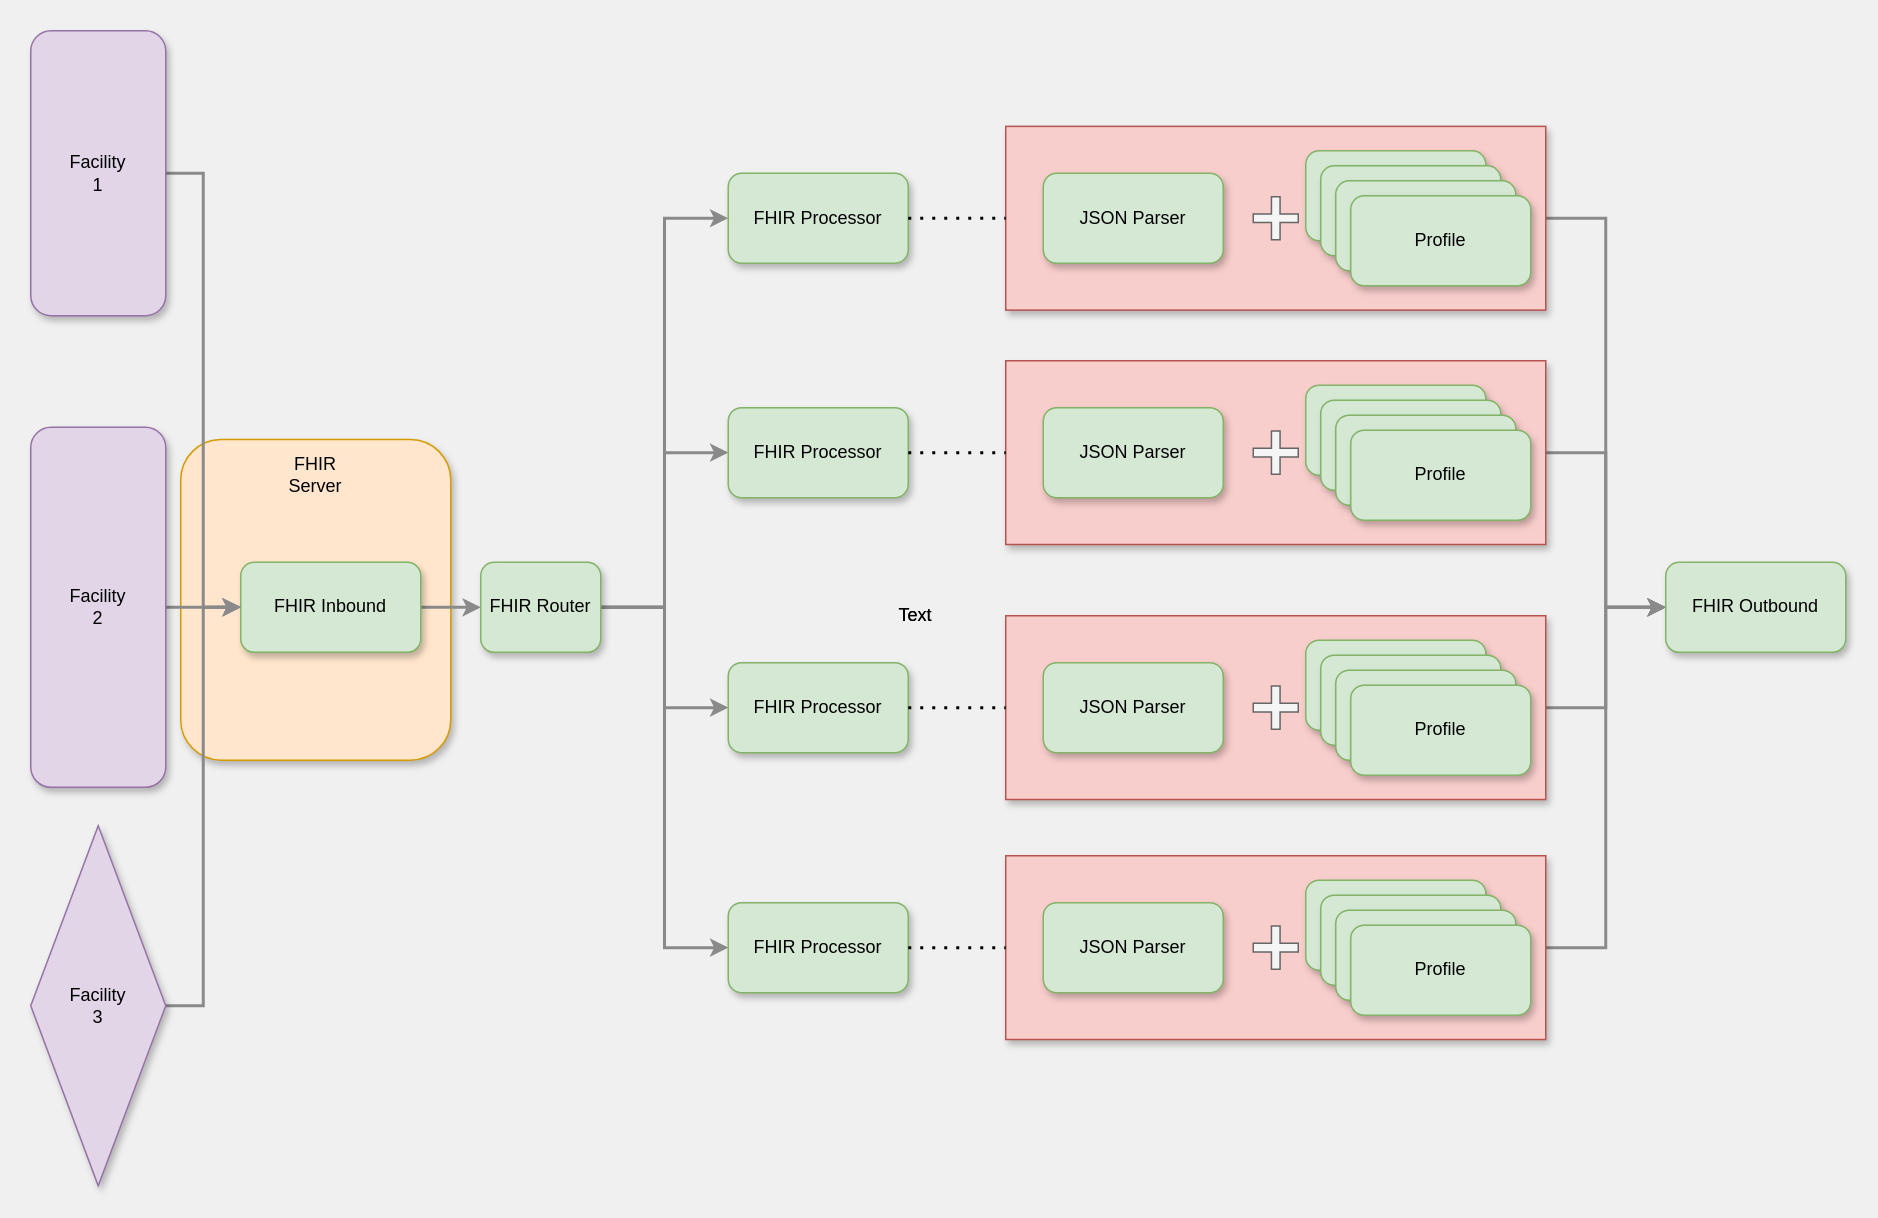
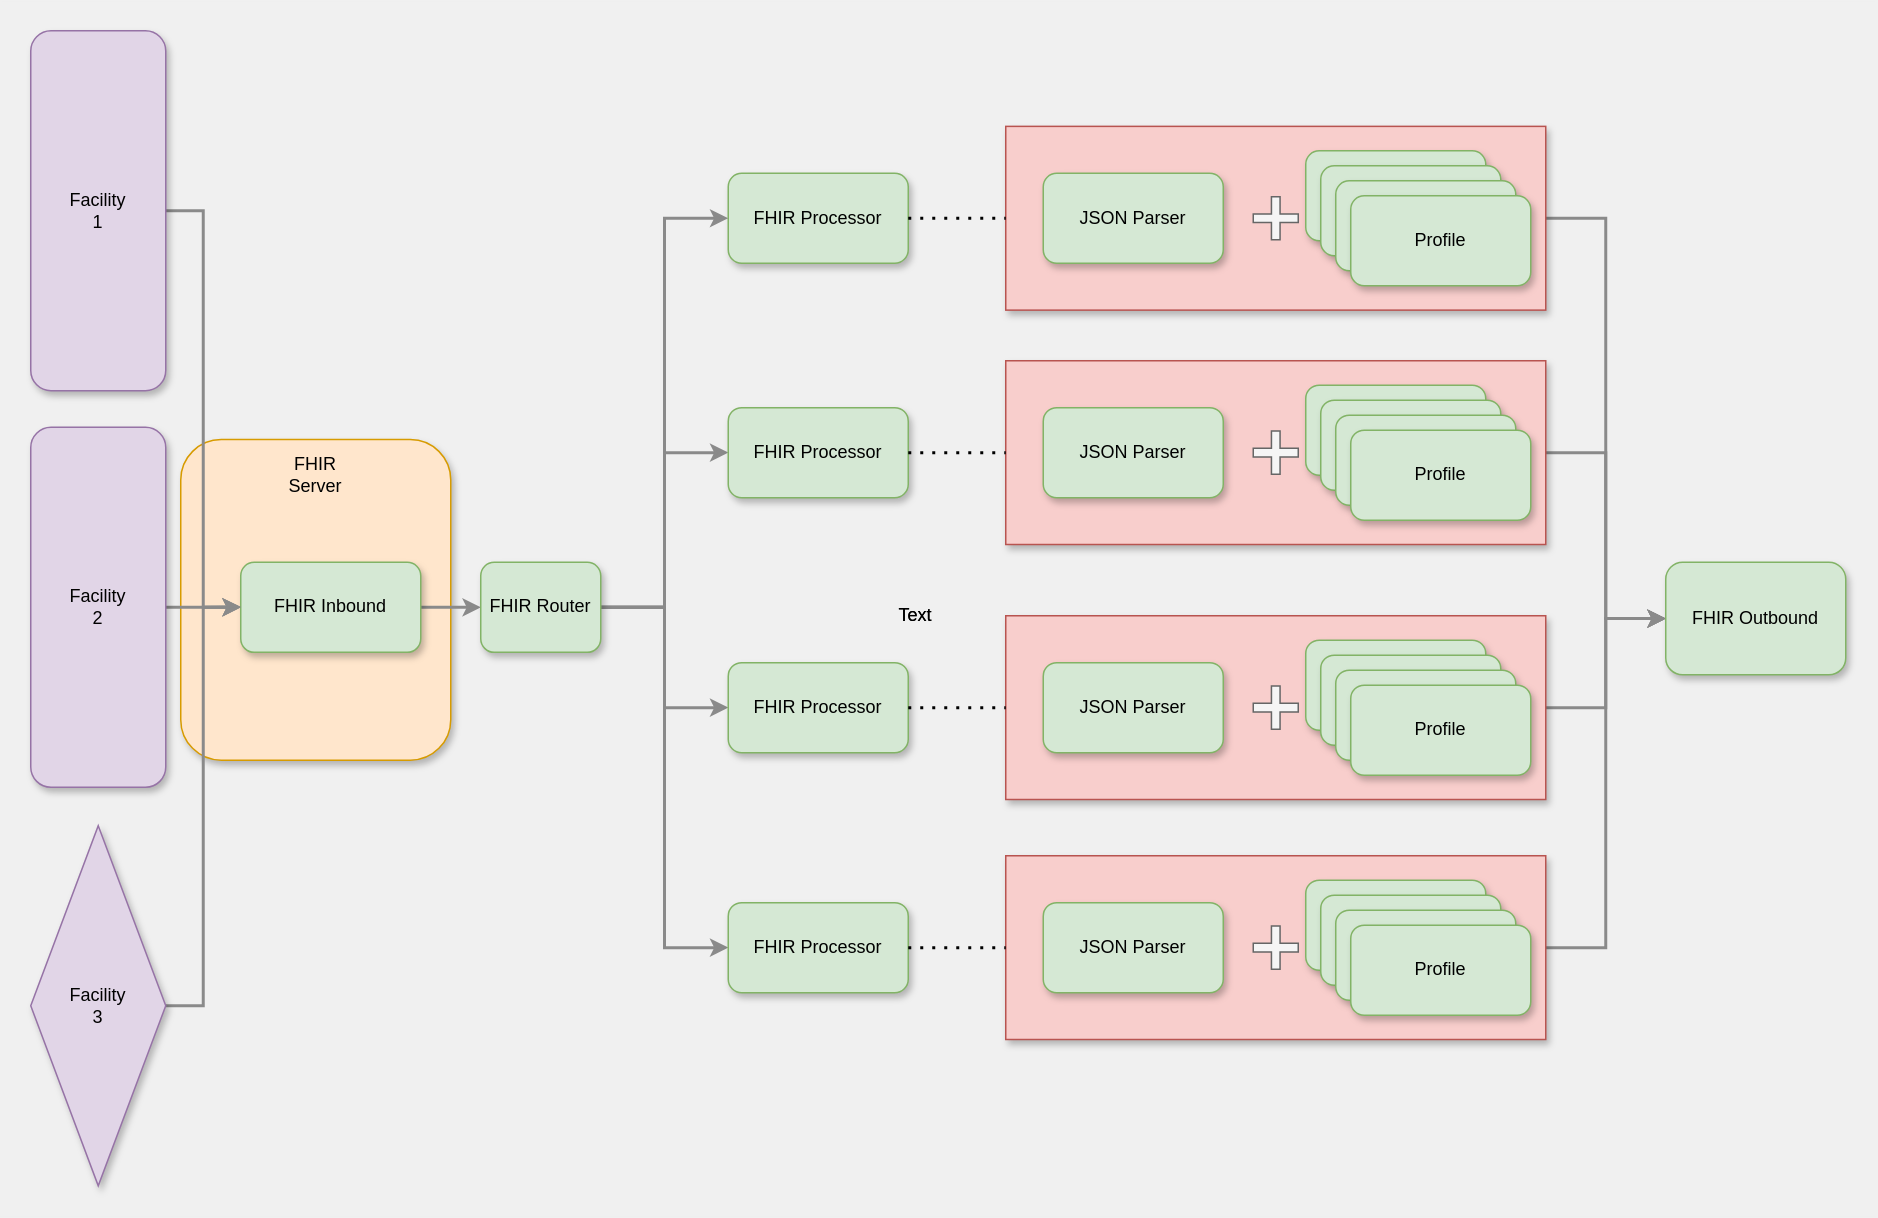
(98, 173) -> (98, 211)
(1756, 607) -> (1756, 619)
